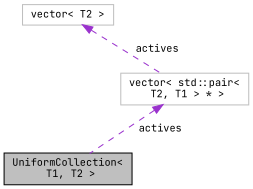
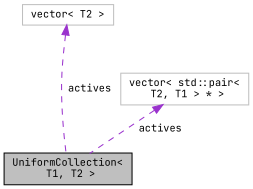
(126, 52) -> (62, 94)
